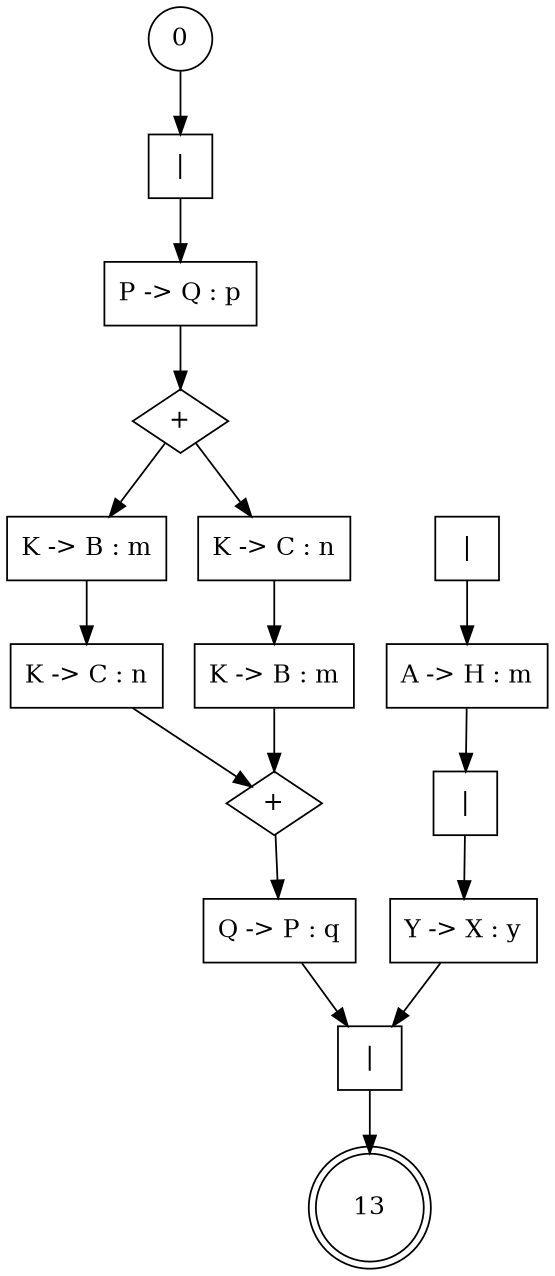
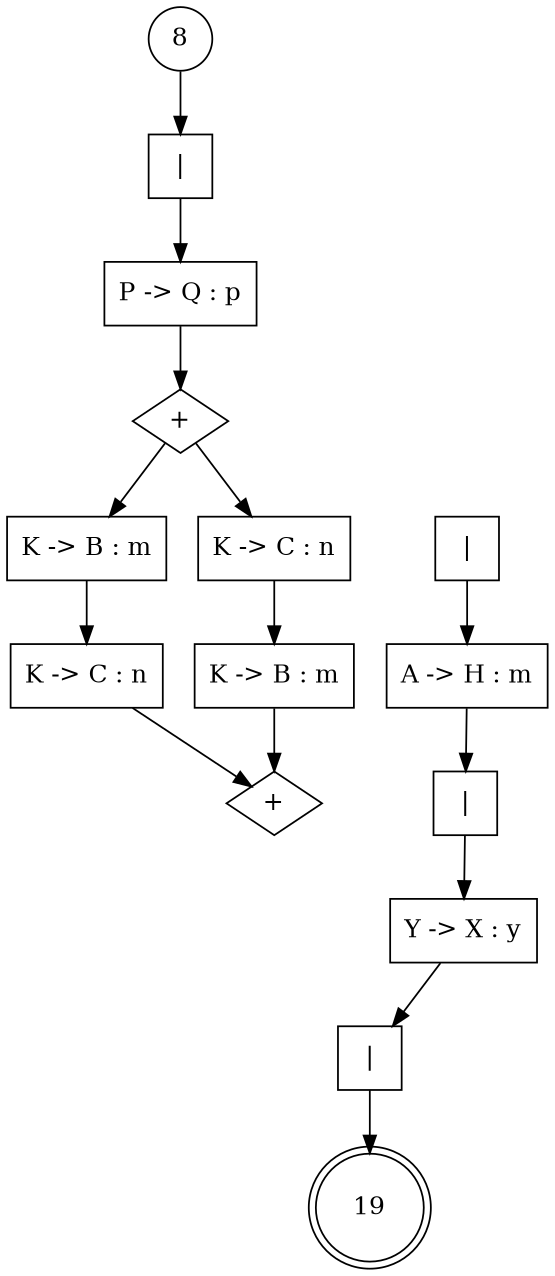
(180, 39) -> (180, 39)
(280, 931) -> none
(370, 1208) -> (370, 1208)
